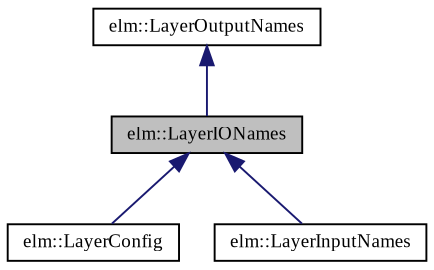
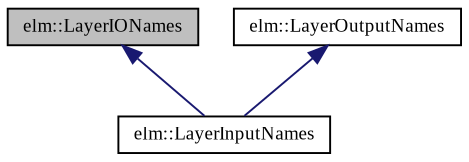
(207, 91) -> (279, 87)
(93, 243) -> none
